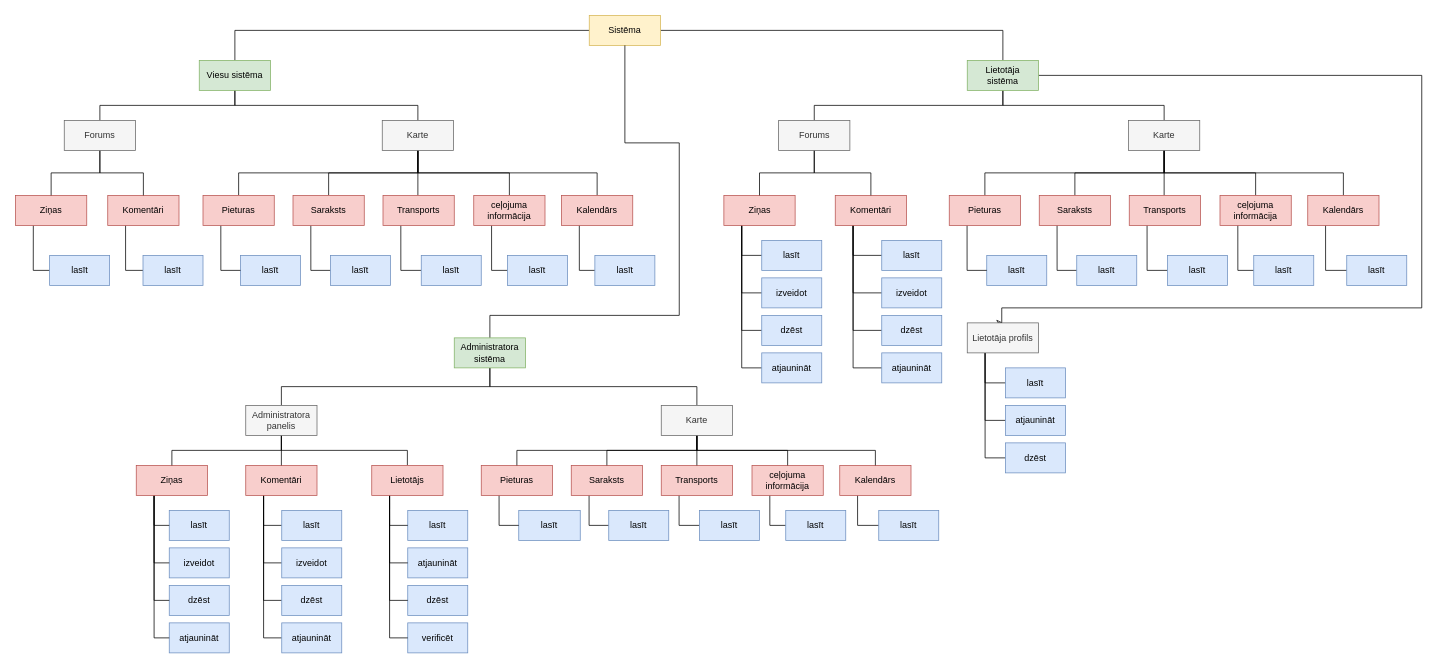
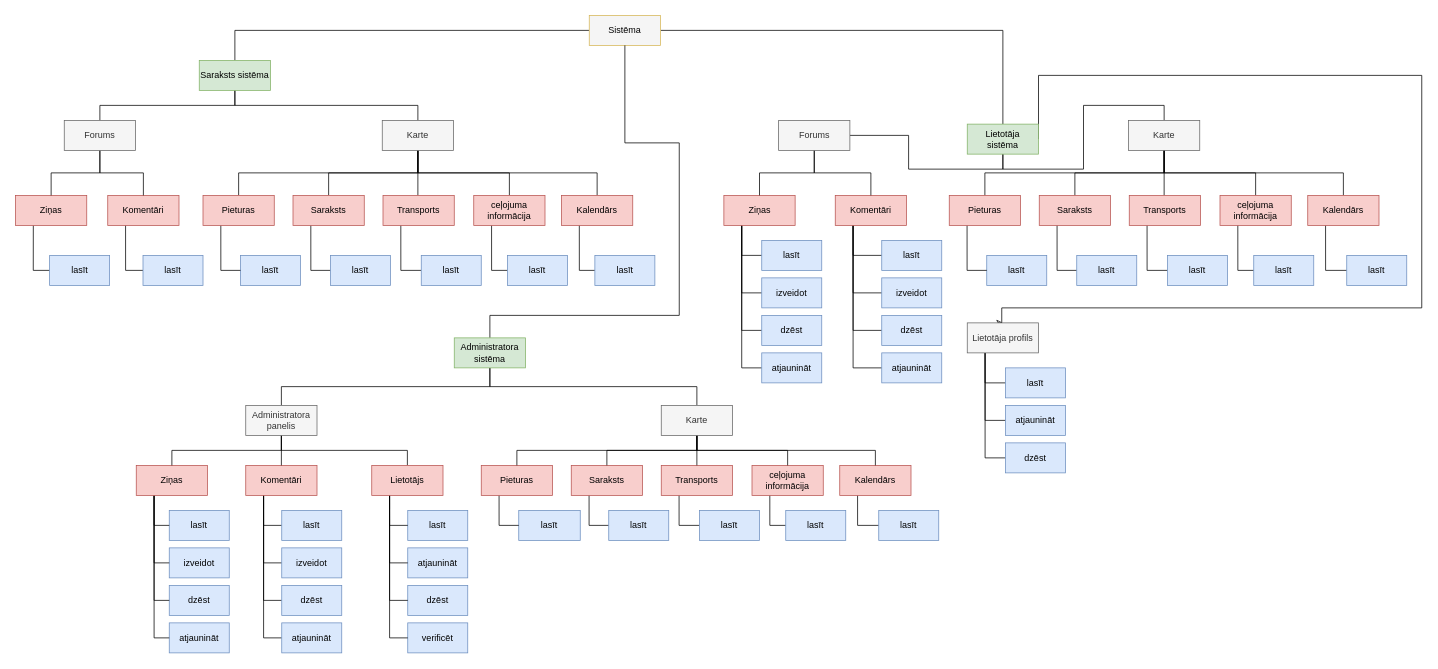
(625, 30) -> (625, 30)
(235, 75) -> (235, 75)
(1003, 75) -> (1003, 139)
